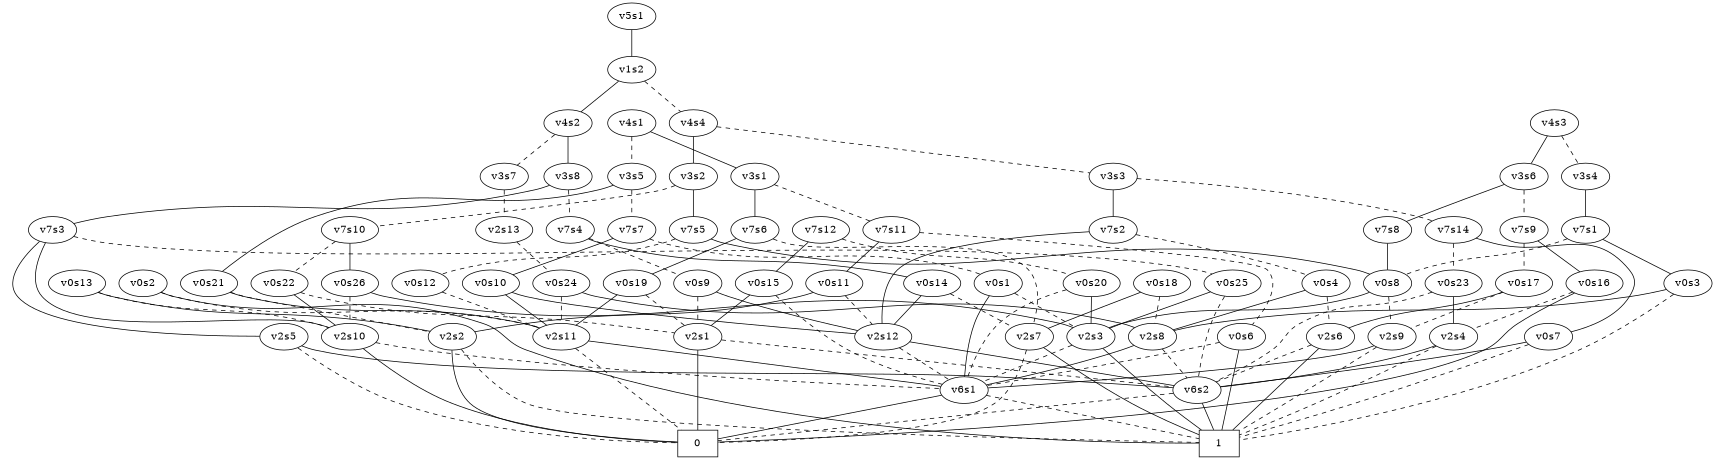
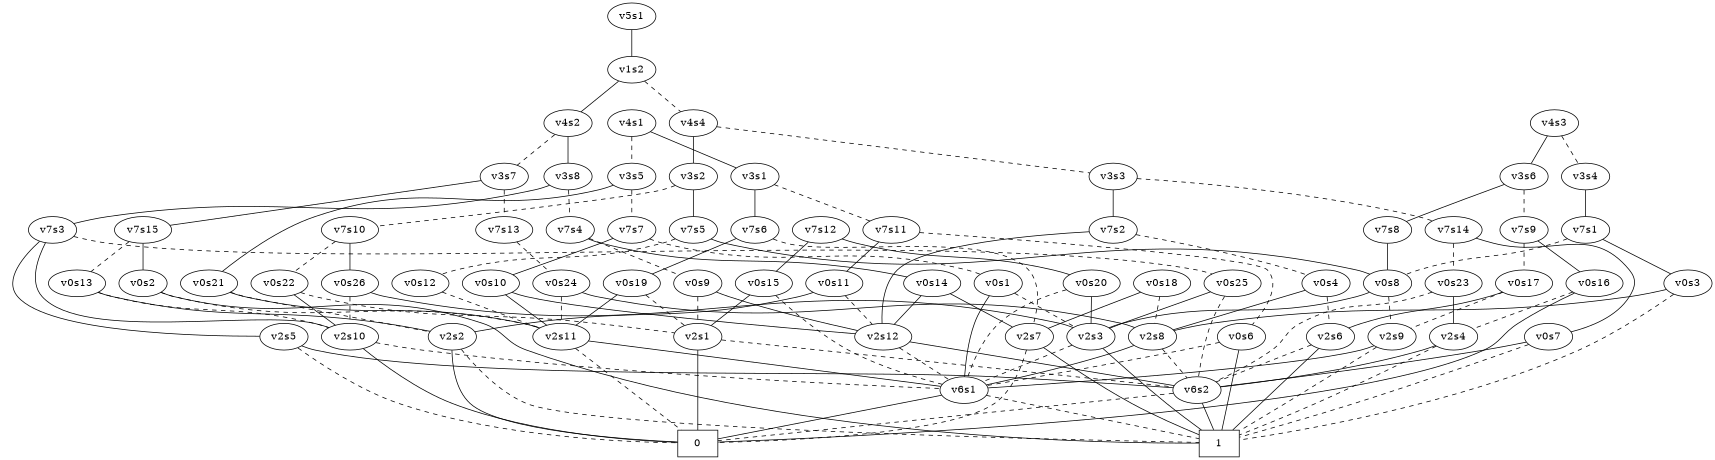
none -> (143, 230)
(504, 230) -> (504, 230)
(956, 257) -> (956, 257)
(994, 317) -> (994, 317)
